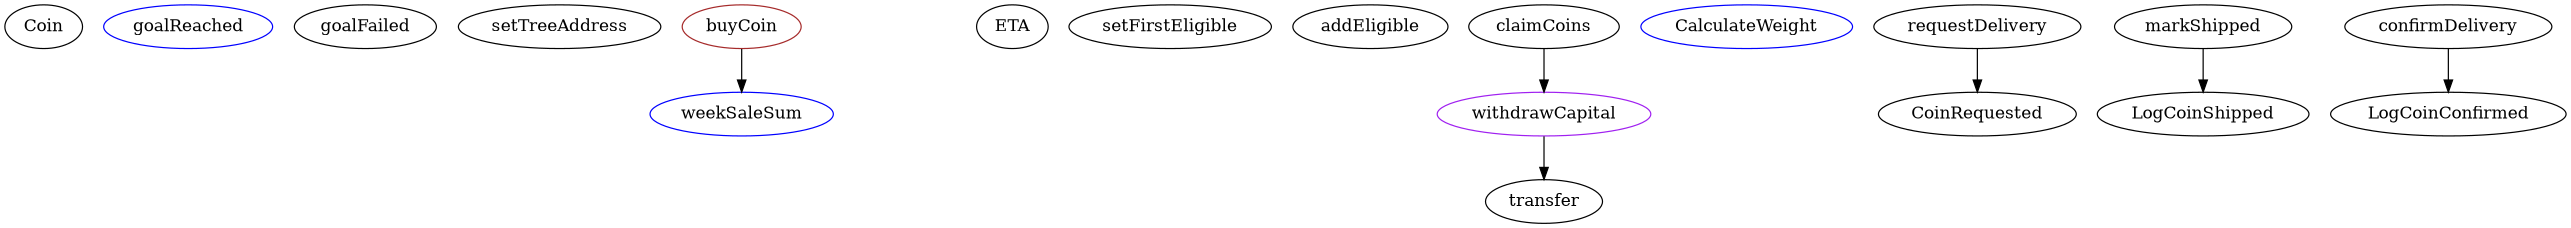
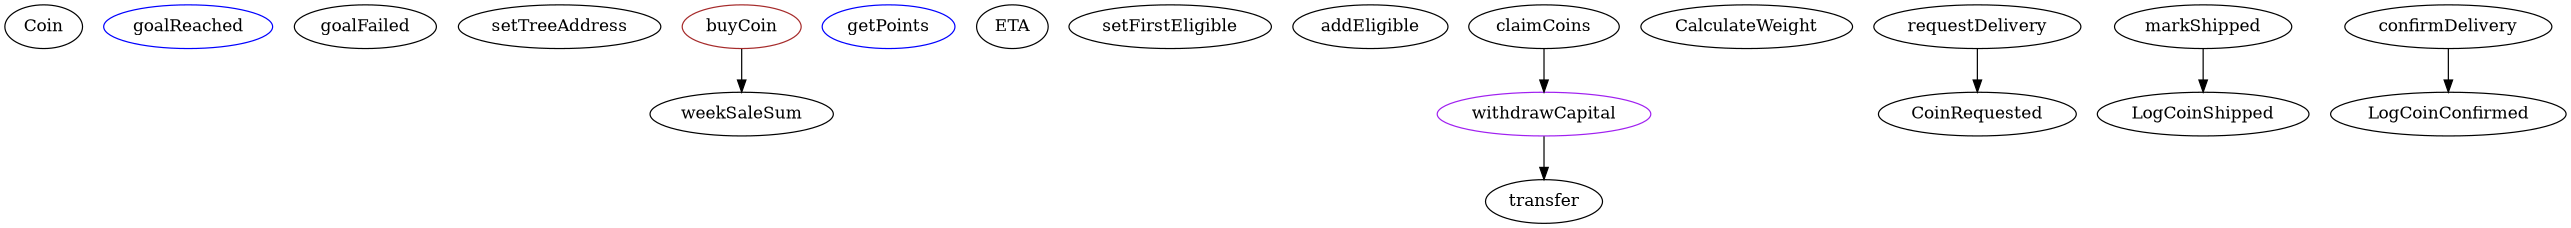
none -> (889, 27)
(1747, 27) -> (1747, 27)
(742, 114) -> (742, 114)
